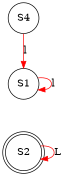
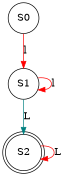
(24, 18) -> (24, 18)
none -> (24, 113)
